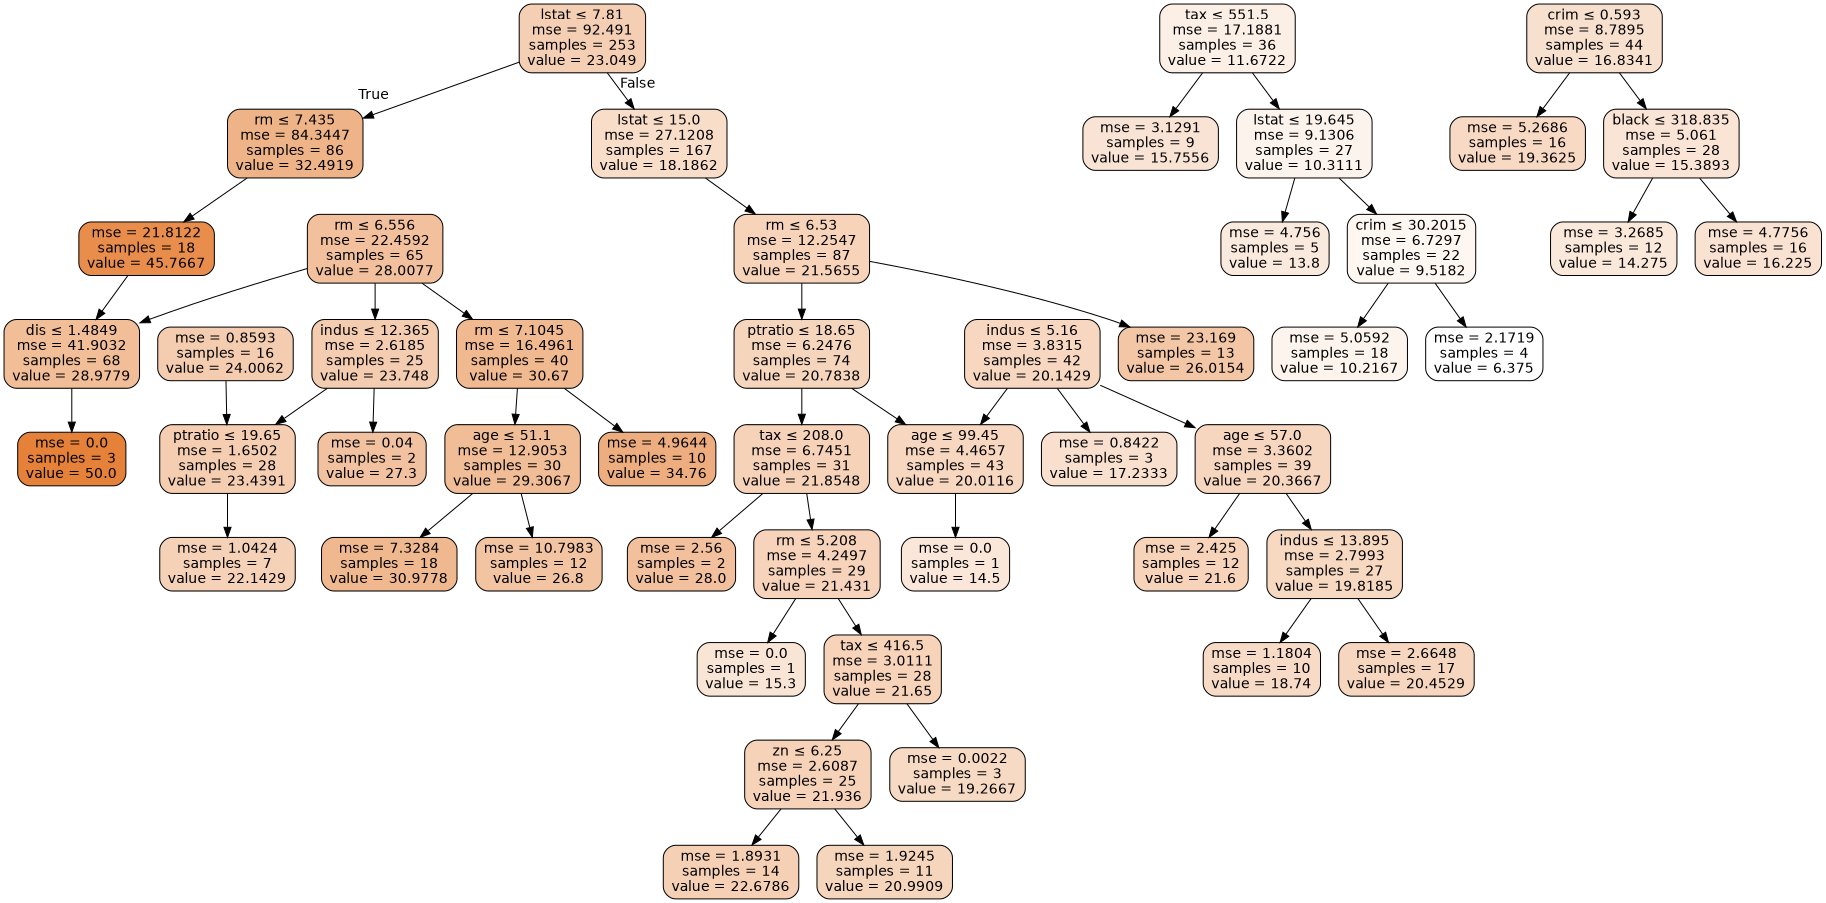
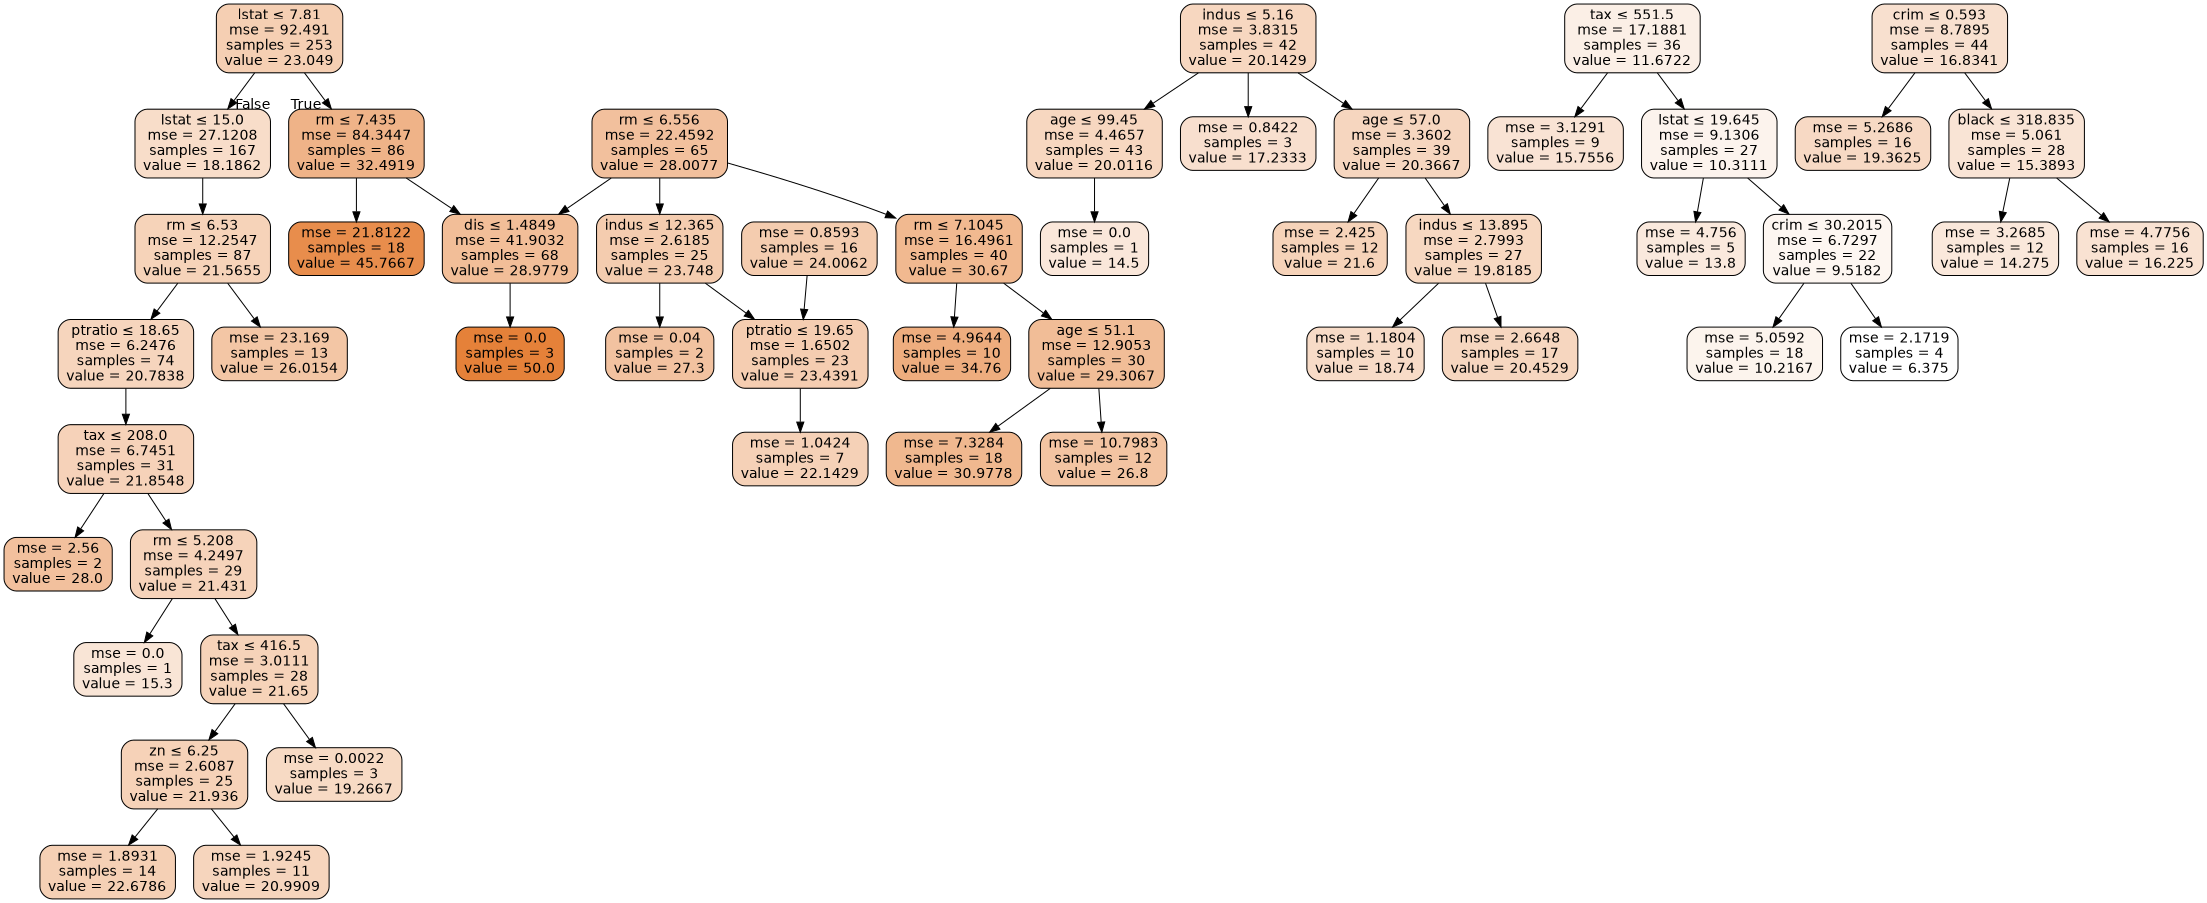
(115, 293) -> (429, 193)
(874, 404) -> none
(228, 466) -> (800, 361)
